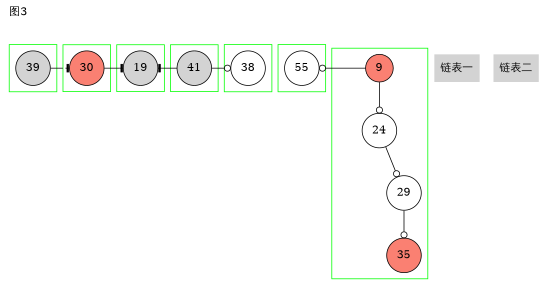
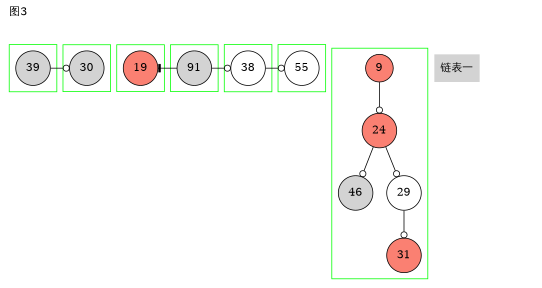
(57, 68) -> (57, 68)
(87, 68) -> (87, 68)
(112, 68) -> none
(141, 68) -> (141, 68)
(194, 68) -> (194, 68)
(346, 68) -> (272, 68)
(516, 68) -> none
(379, 131) -> (379, 131)
none -> (356, 193)
(404, 255) -> (404, 255)
